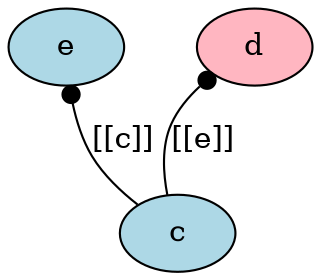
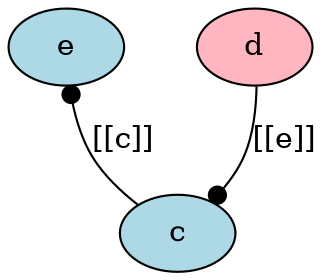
(167, 136) -> (250, 140)
